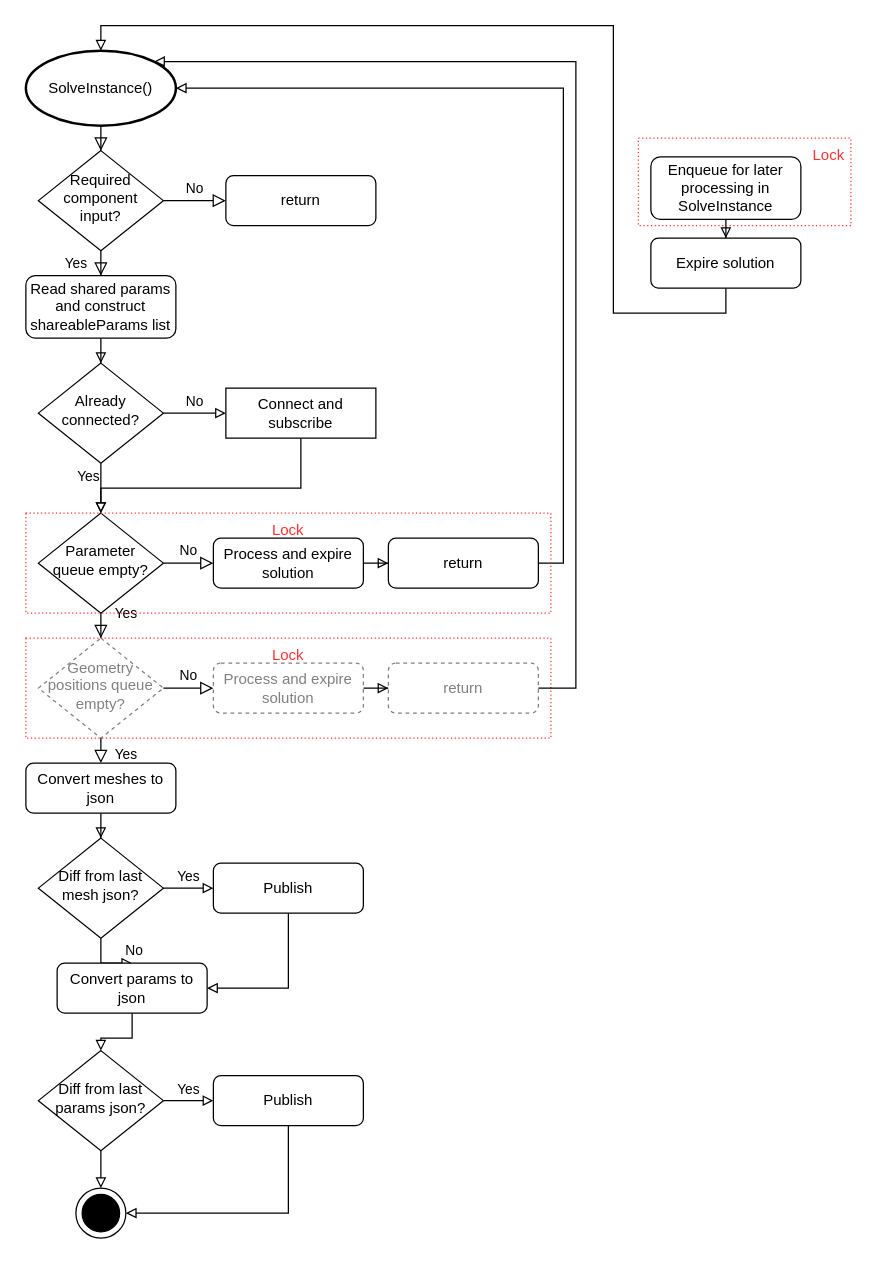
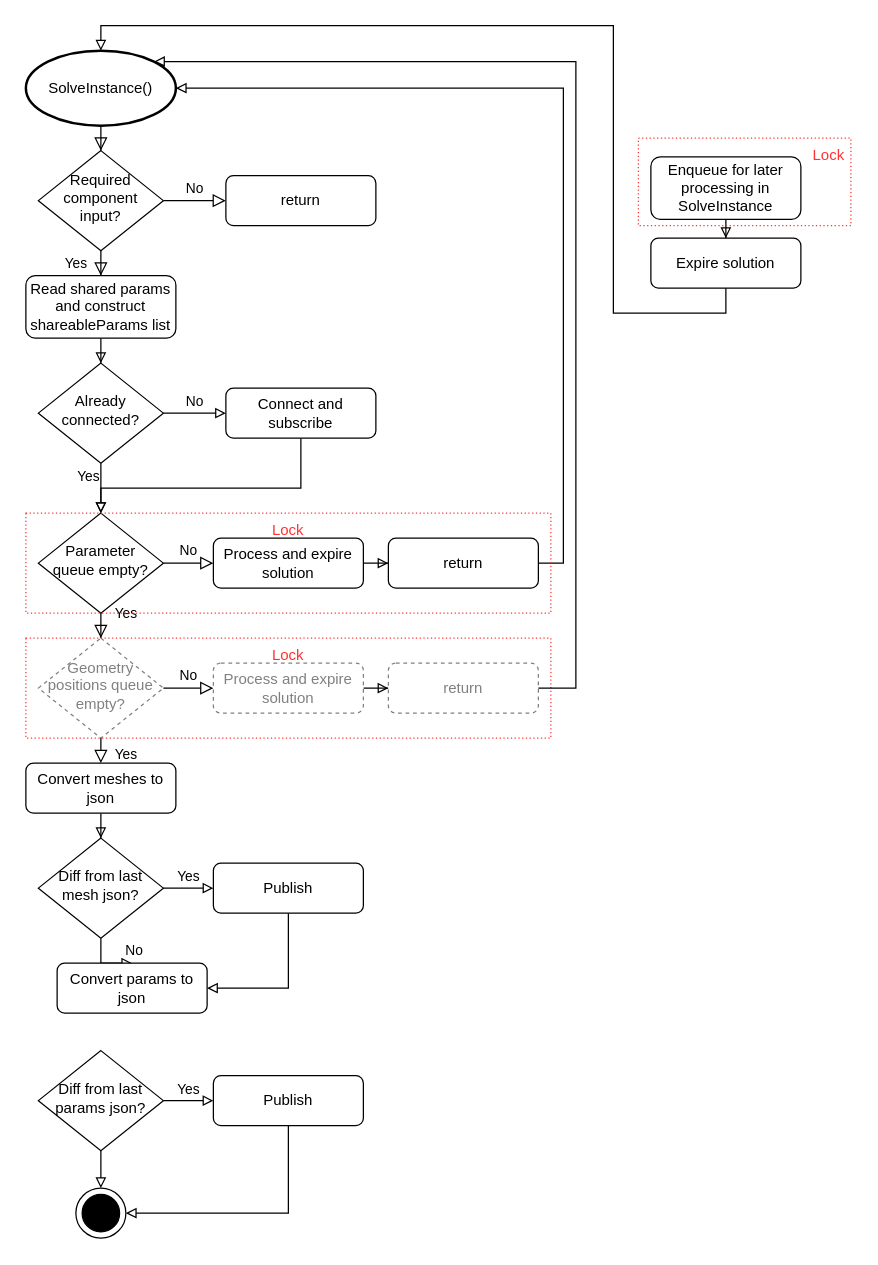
(301, 413) -> (301, 413)
(128, 1038) -> none
